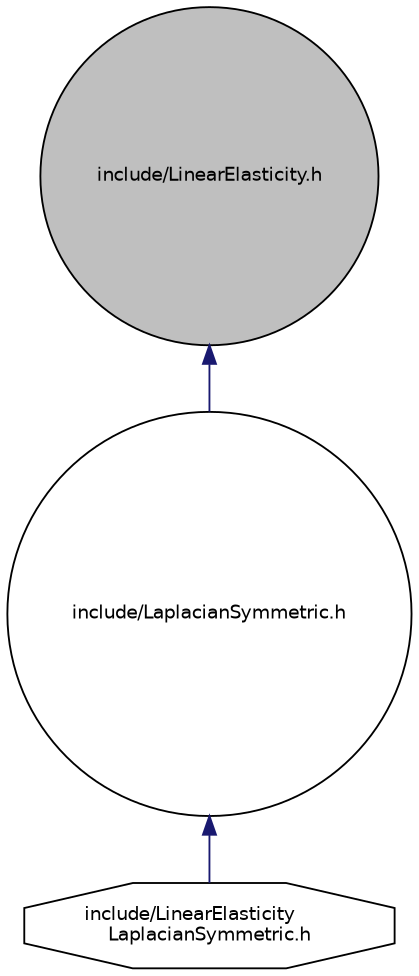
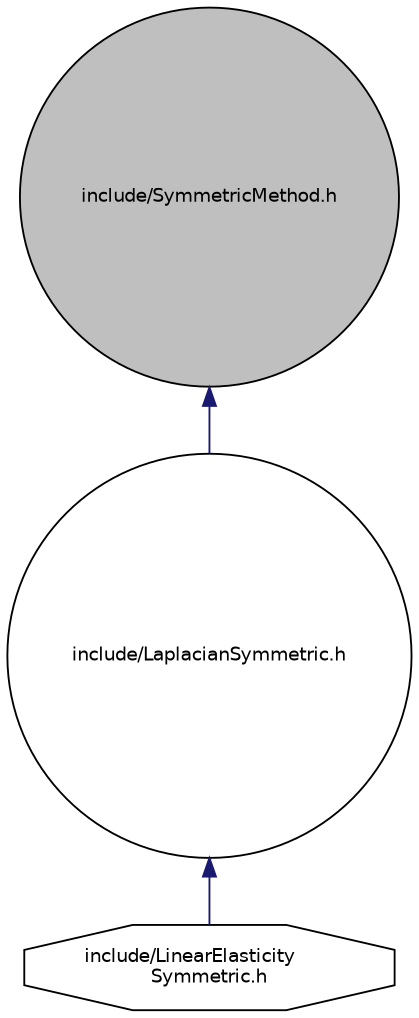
(209, 176) -> (209, 197)
(209, 926) -> (209, 968)
